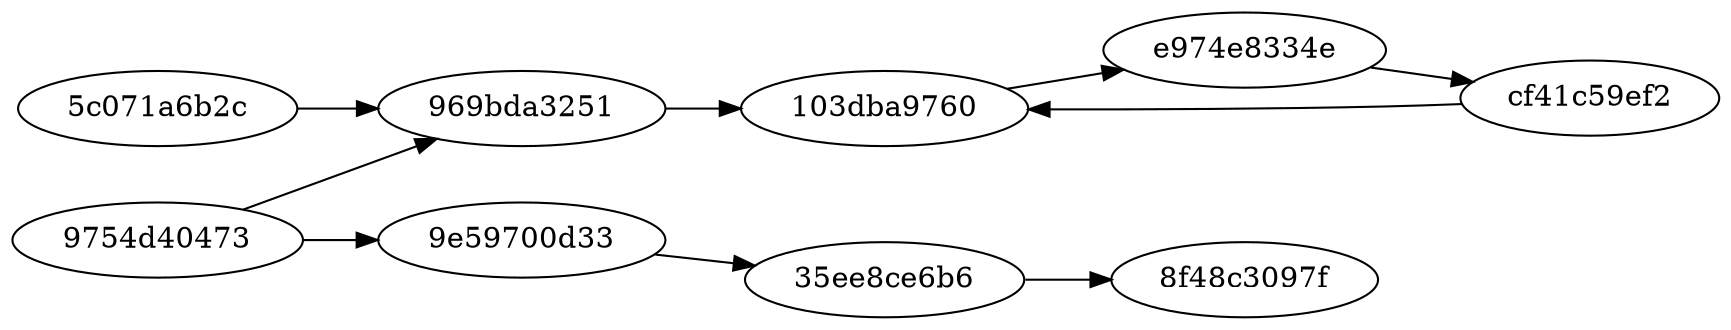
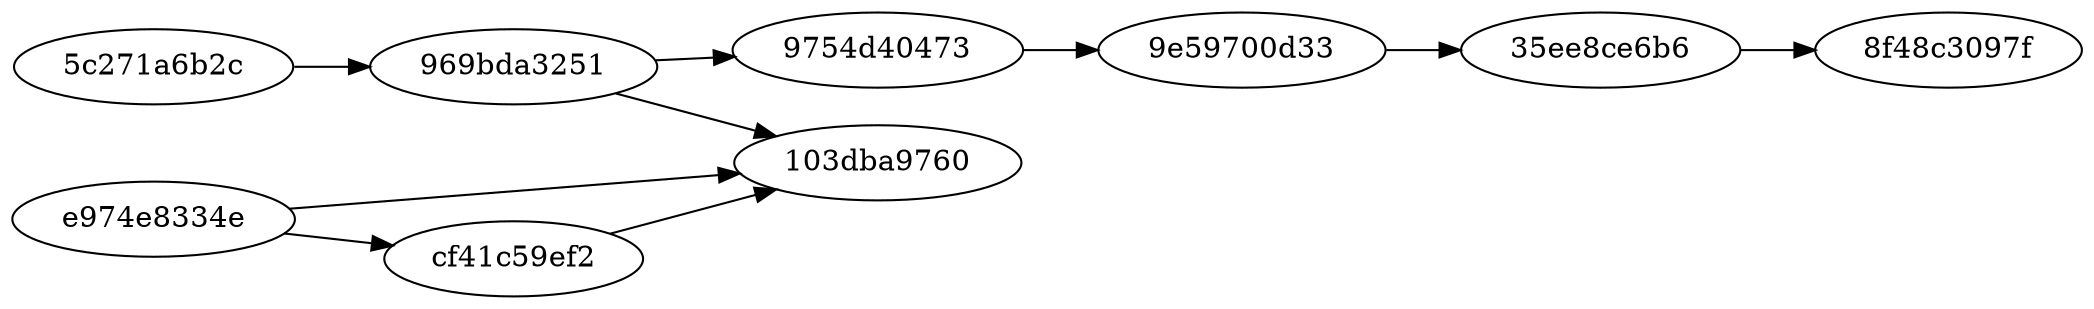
(1055, 81) -> (504, 192)
(158, 109) -> (154, 67)
(330, 178) -> (685, 59)
